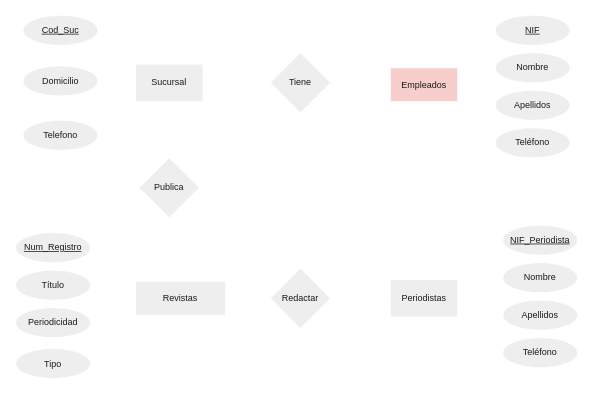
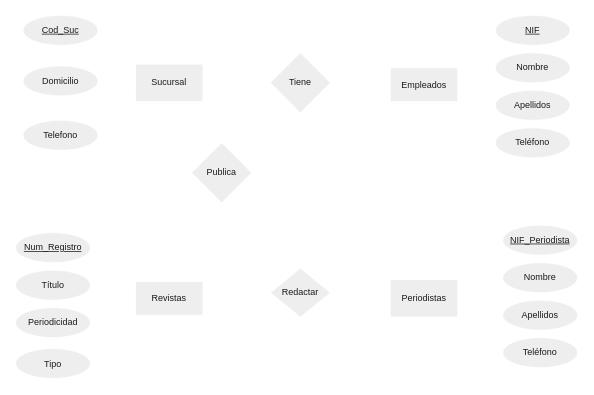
(424, 85) -> (424, 85)
(169, 188) -> (222, 173)
(180, 299) -> (169, 299)
(300, 299) -> (300, 293)
